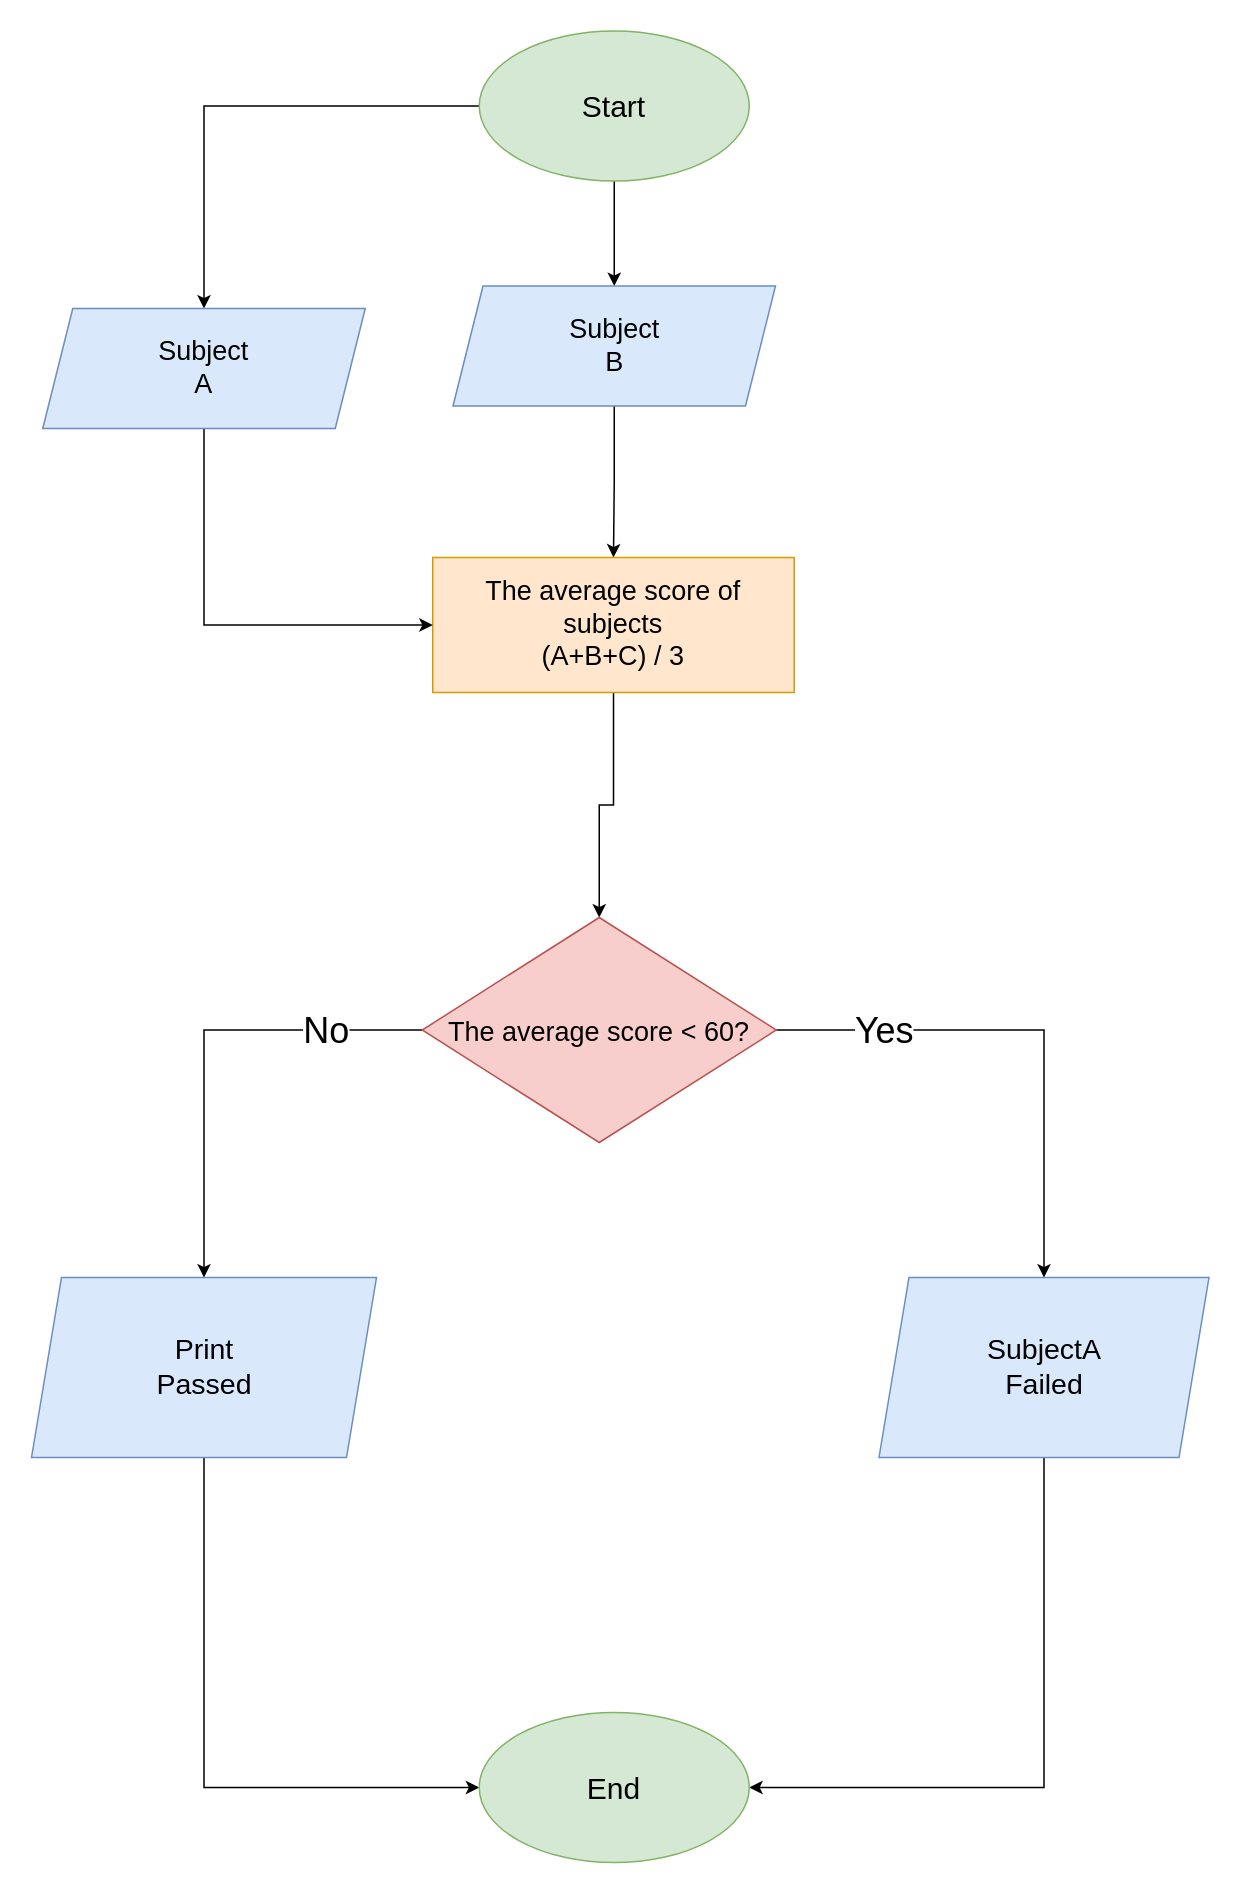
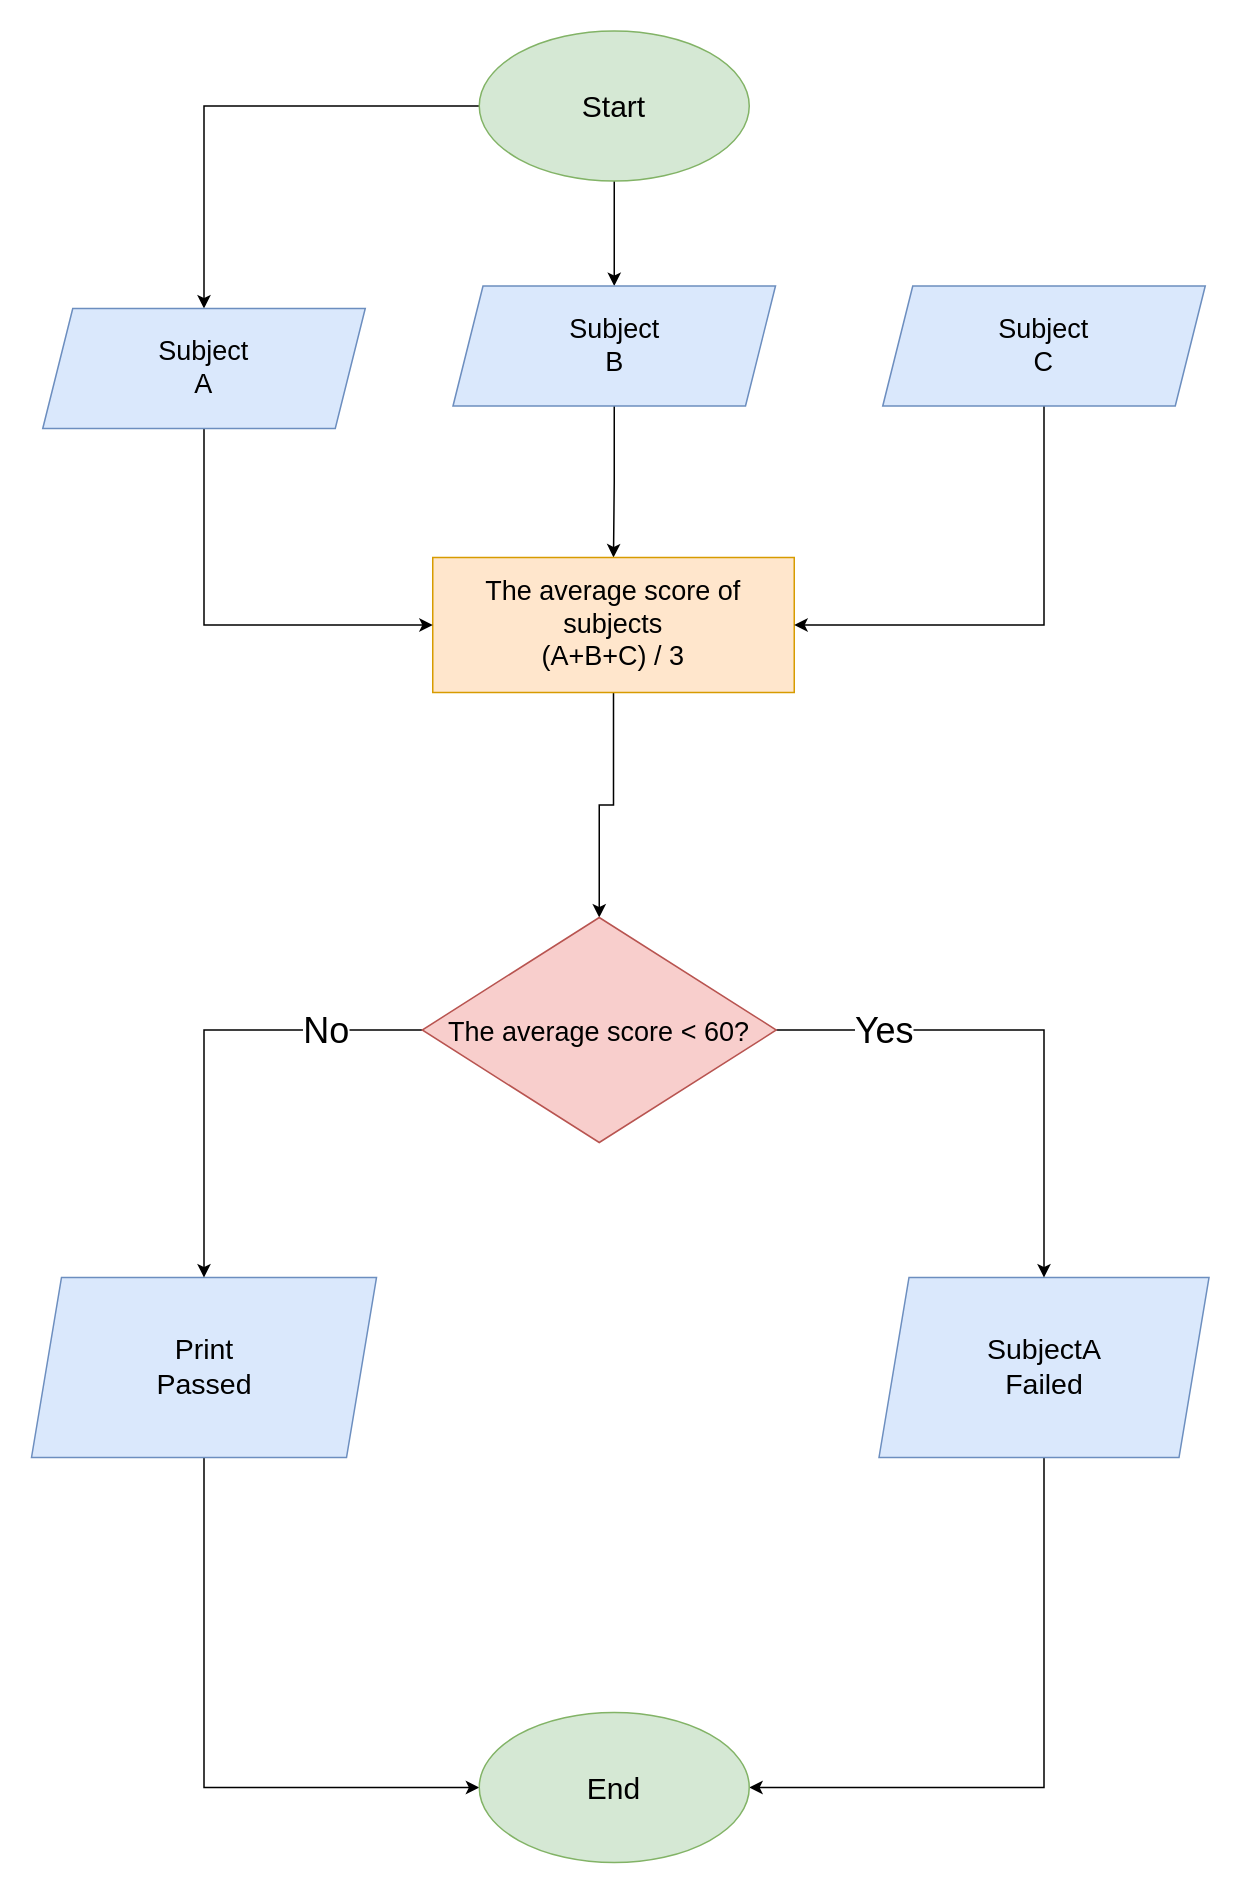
none -> (1044, 346)
none -> (1034, 625)
